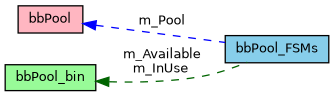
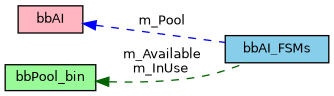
(50, 19) -> (50, 19)
(277, 49) -> (277, 49)
